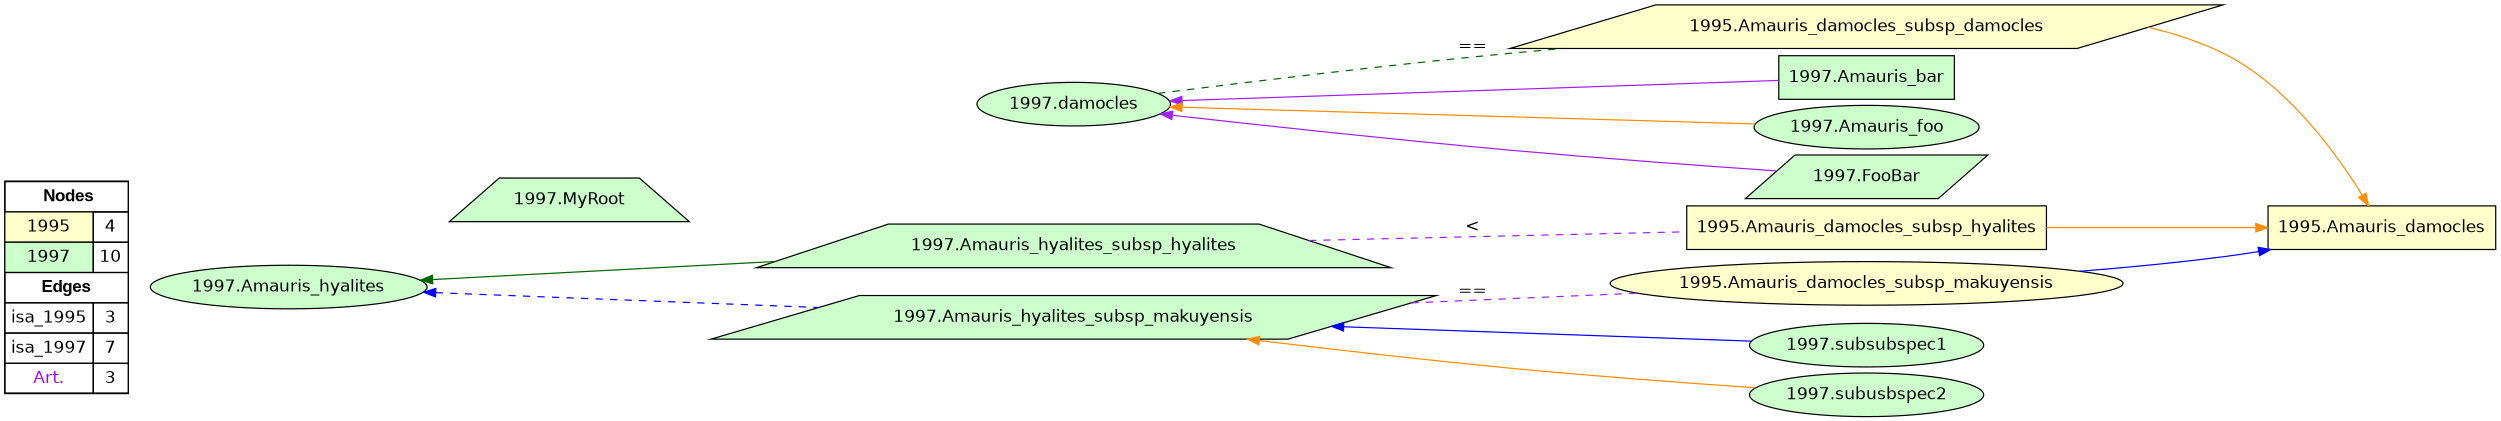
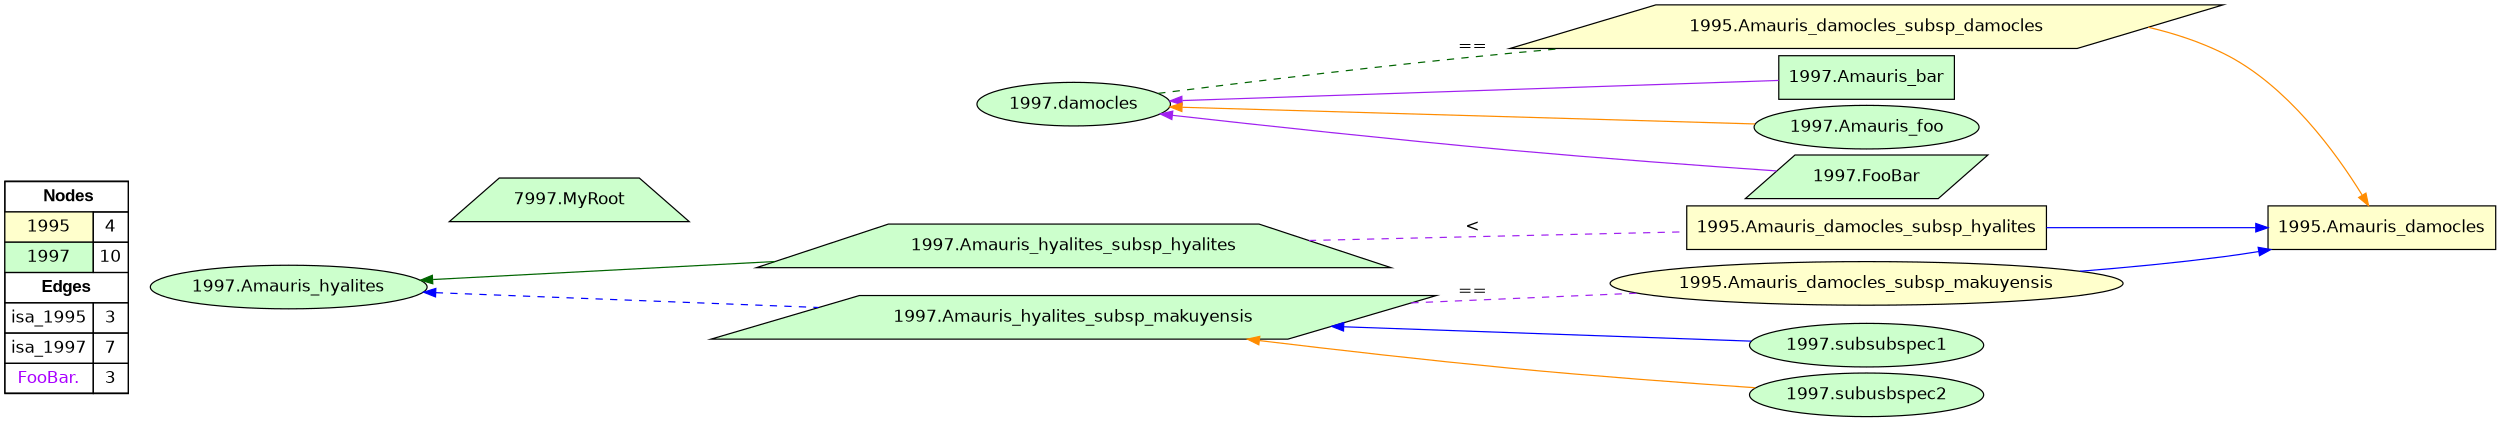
(569, 200) -> (569, 200)
(2151, 228) -> (2151, 228)
(49, 378) -> (49, 378)
